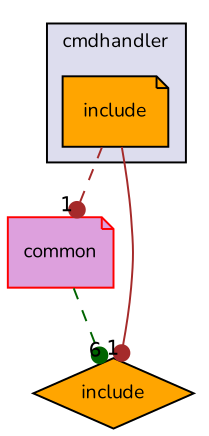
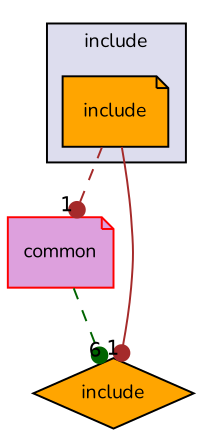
(116, 42) -> (116, 42)
